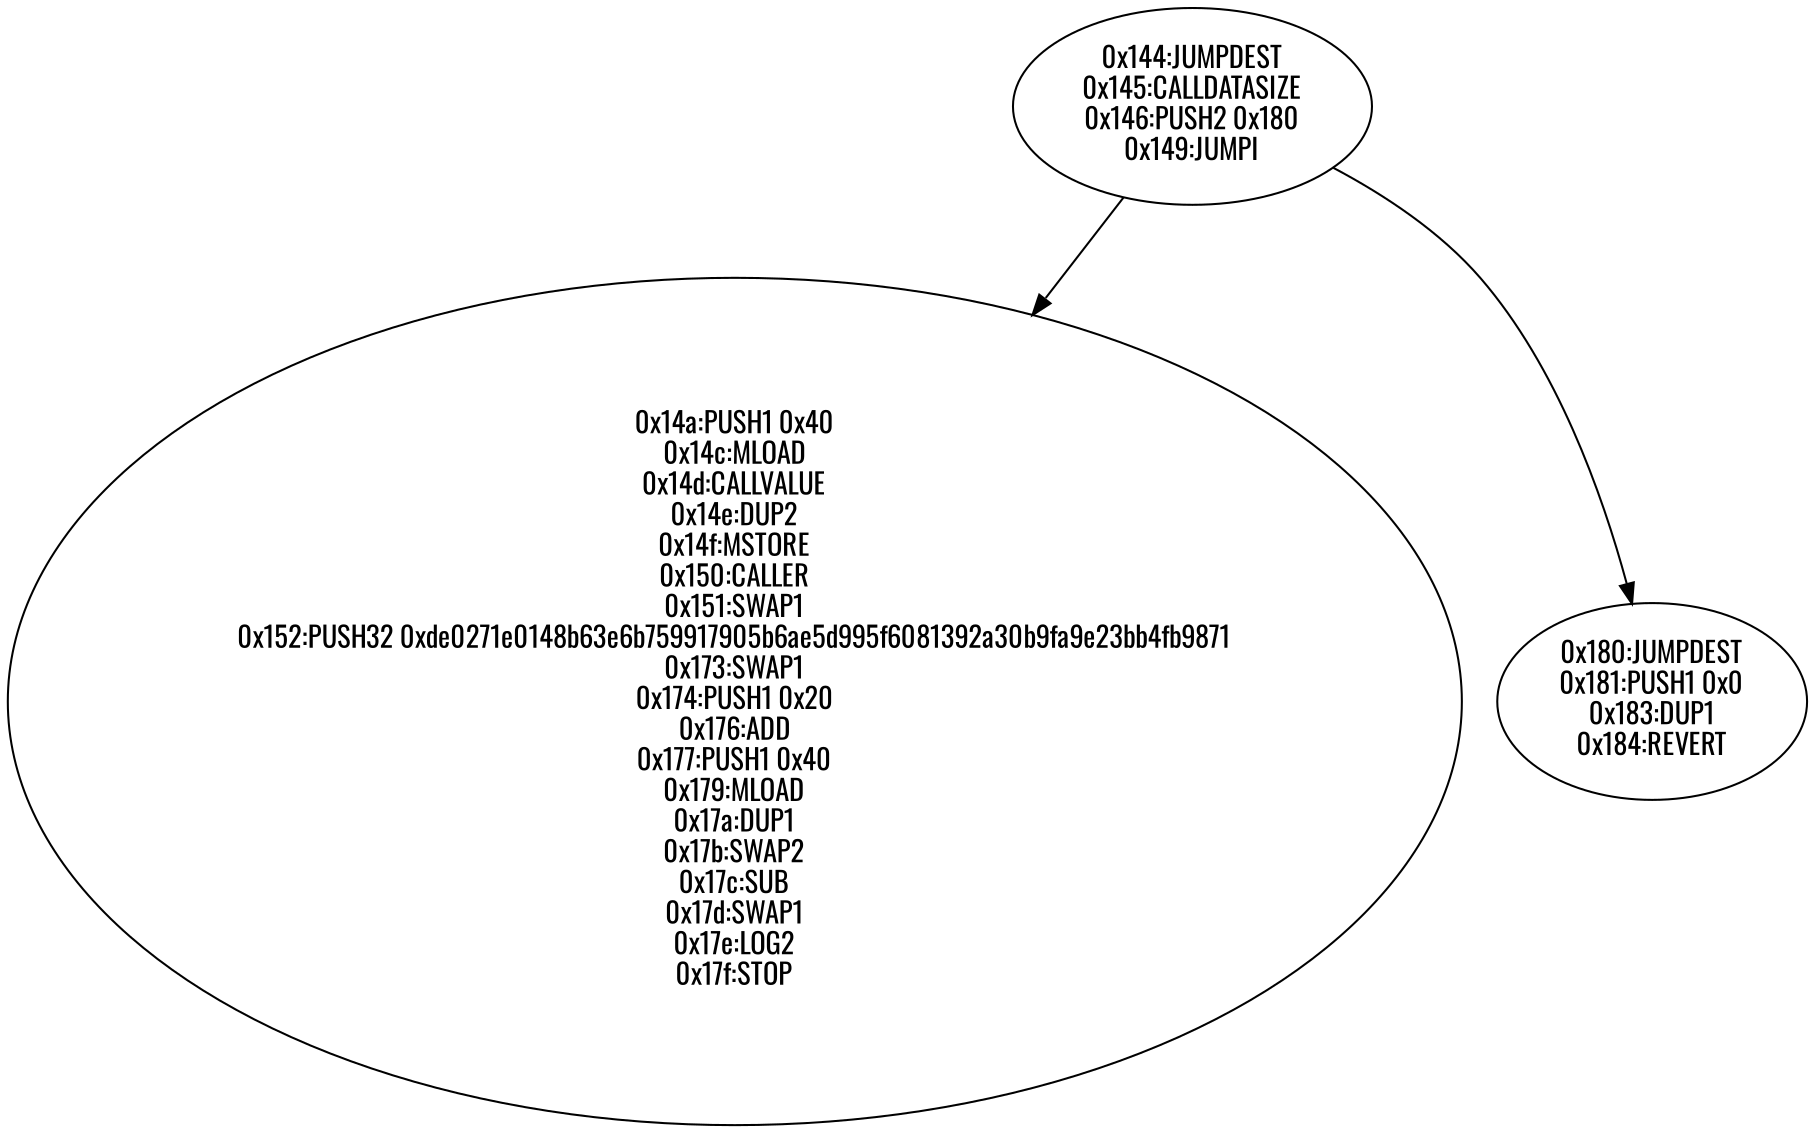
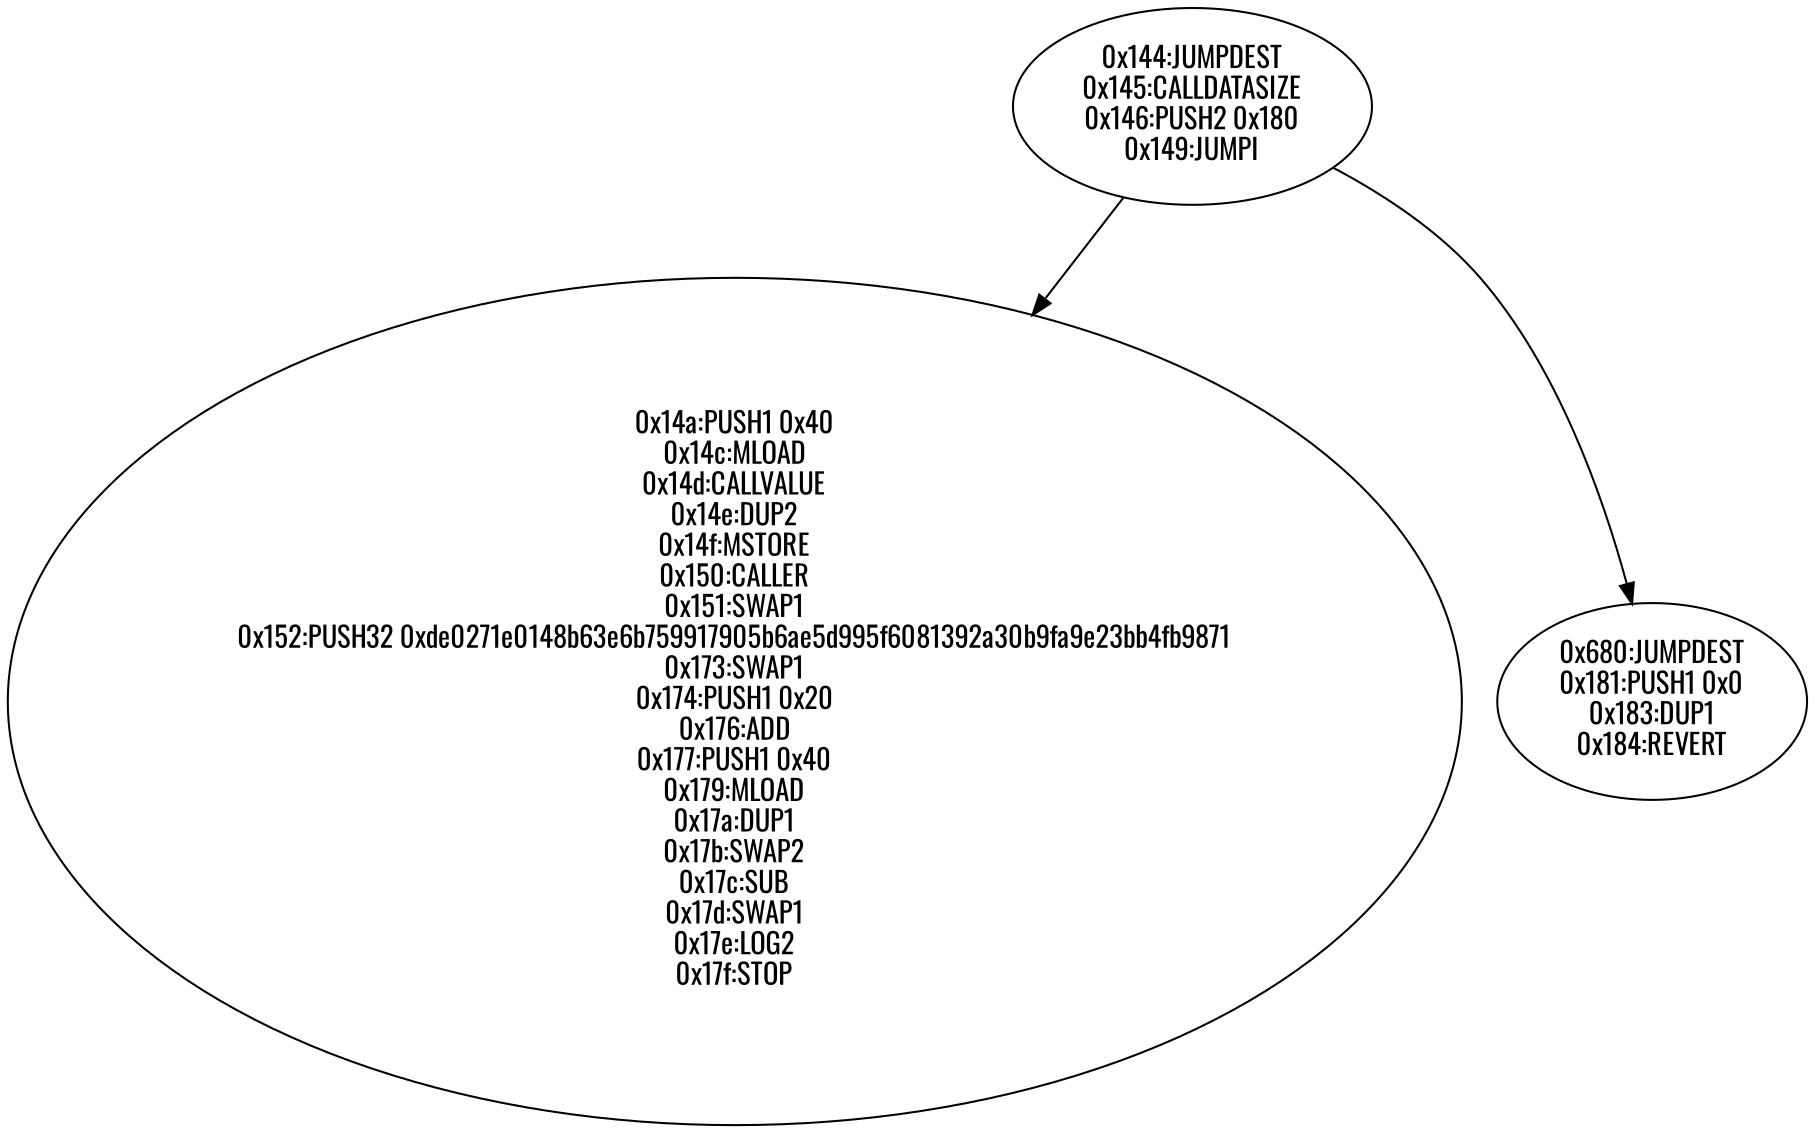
(1652, 701) -> (1652, 701)
